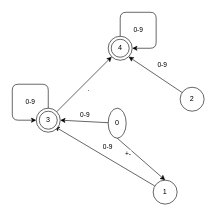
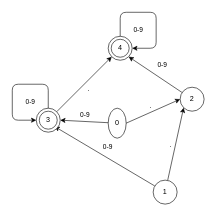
none -> (151, 112)
none -> (176, 145)
(142, 160) -> none
